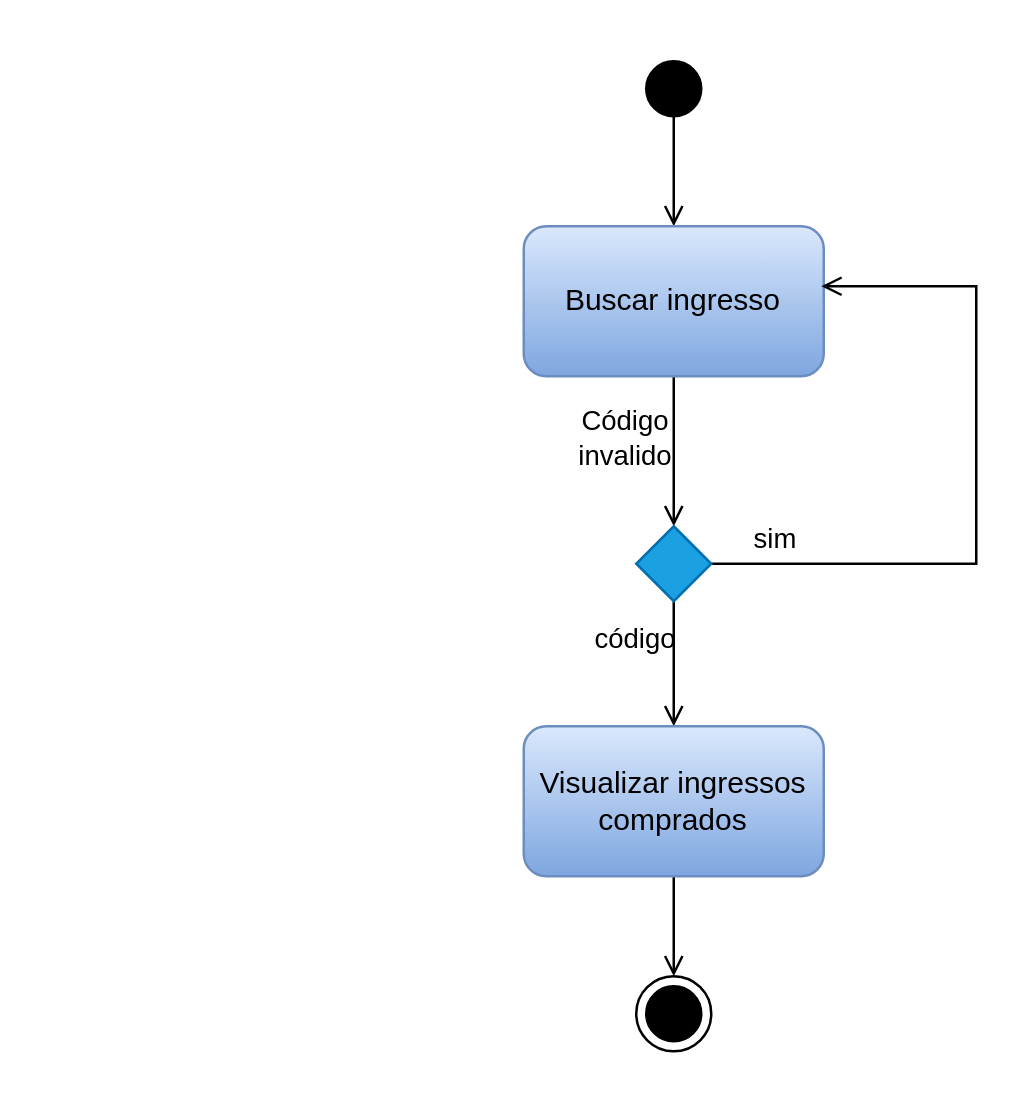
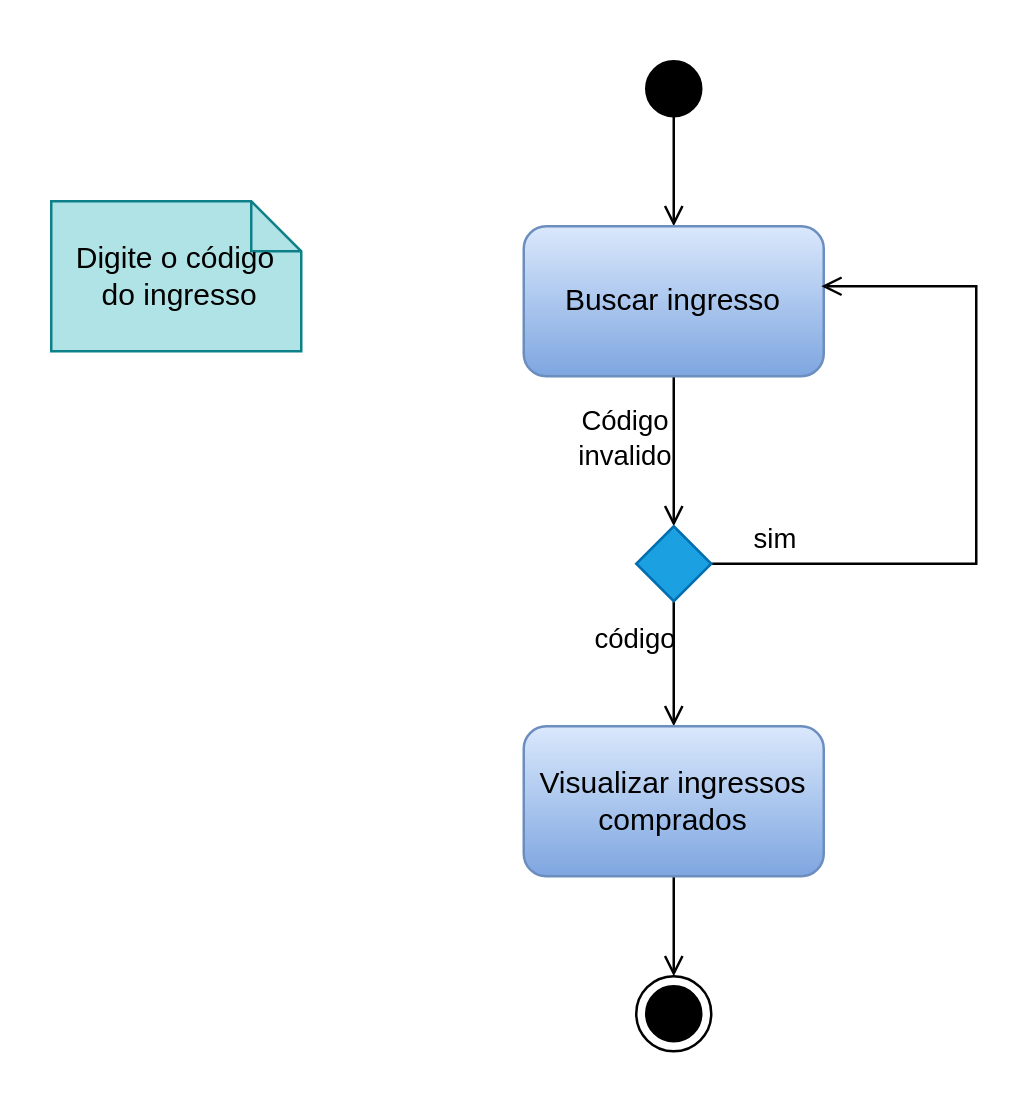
none -> (176, 276)
